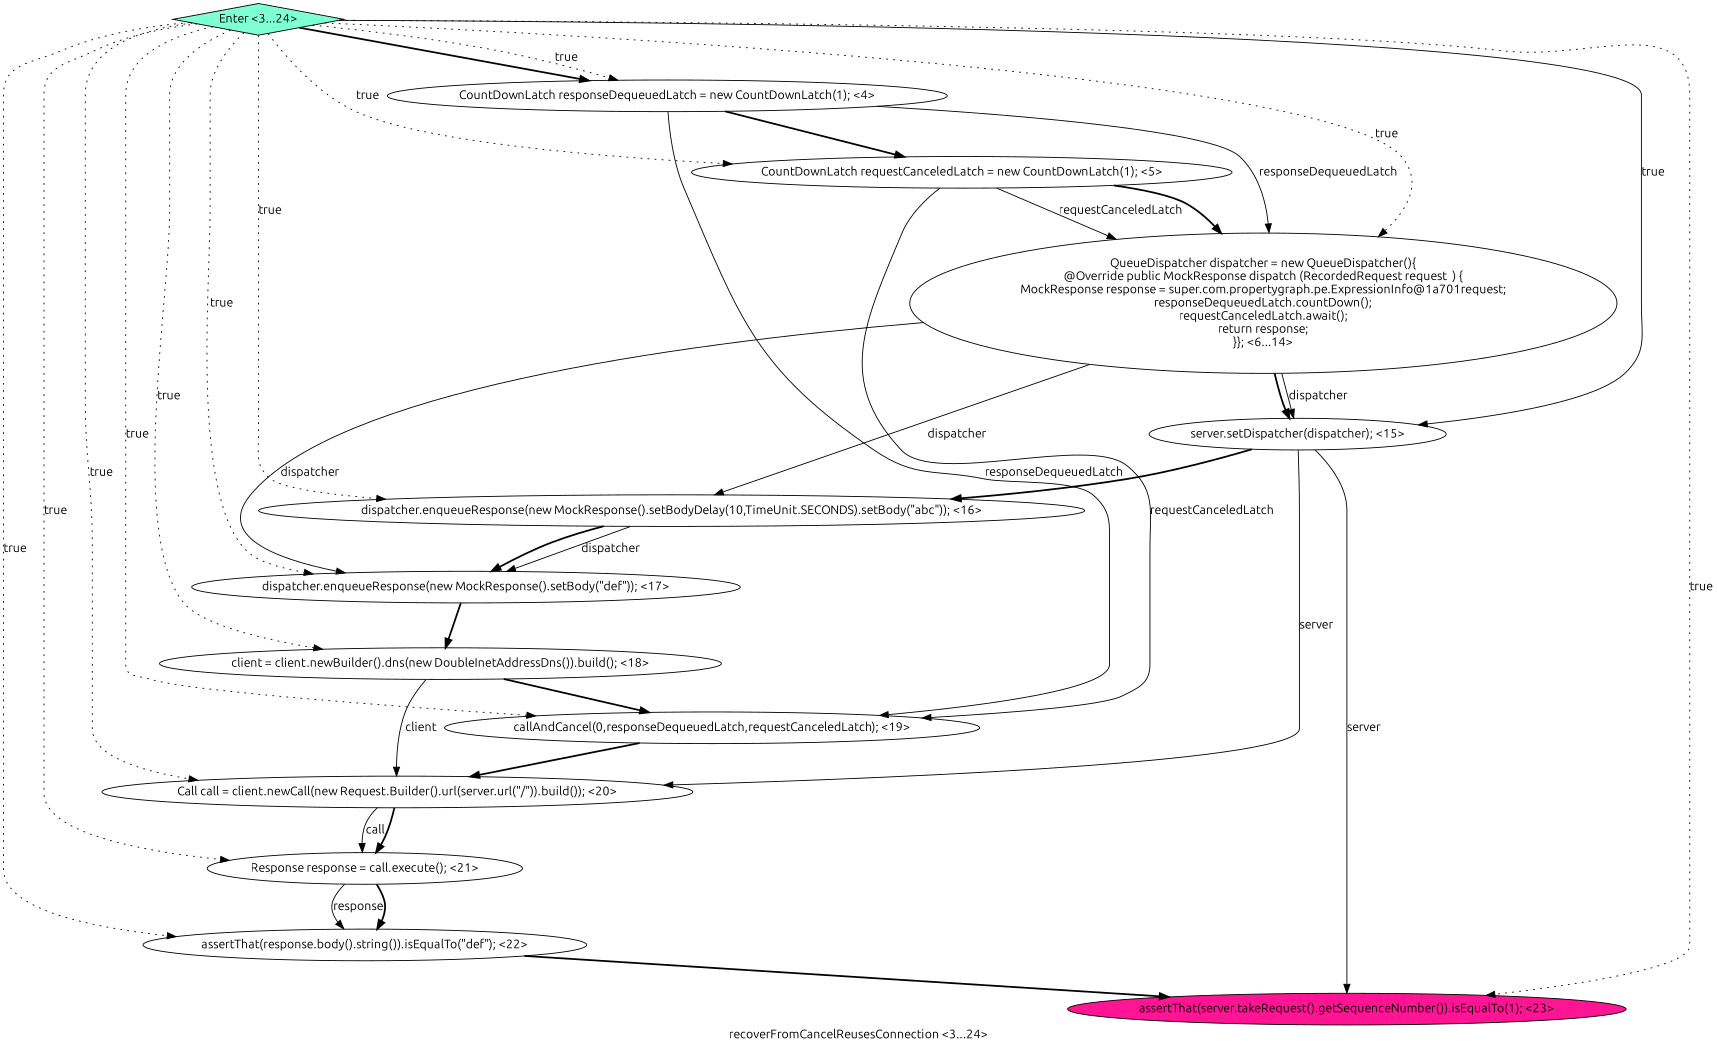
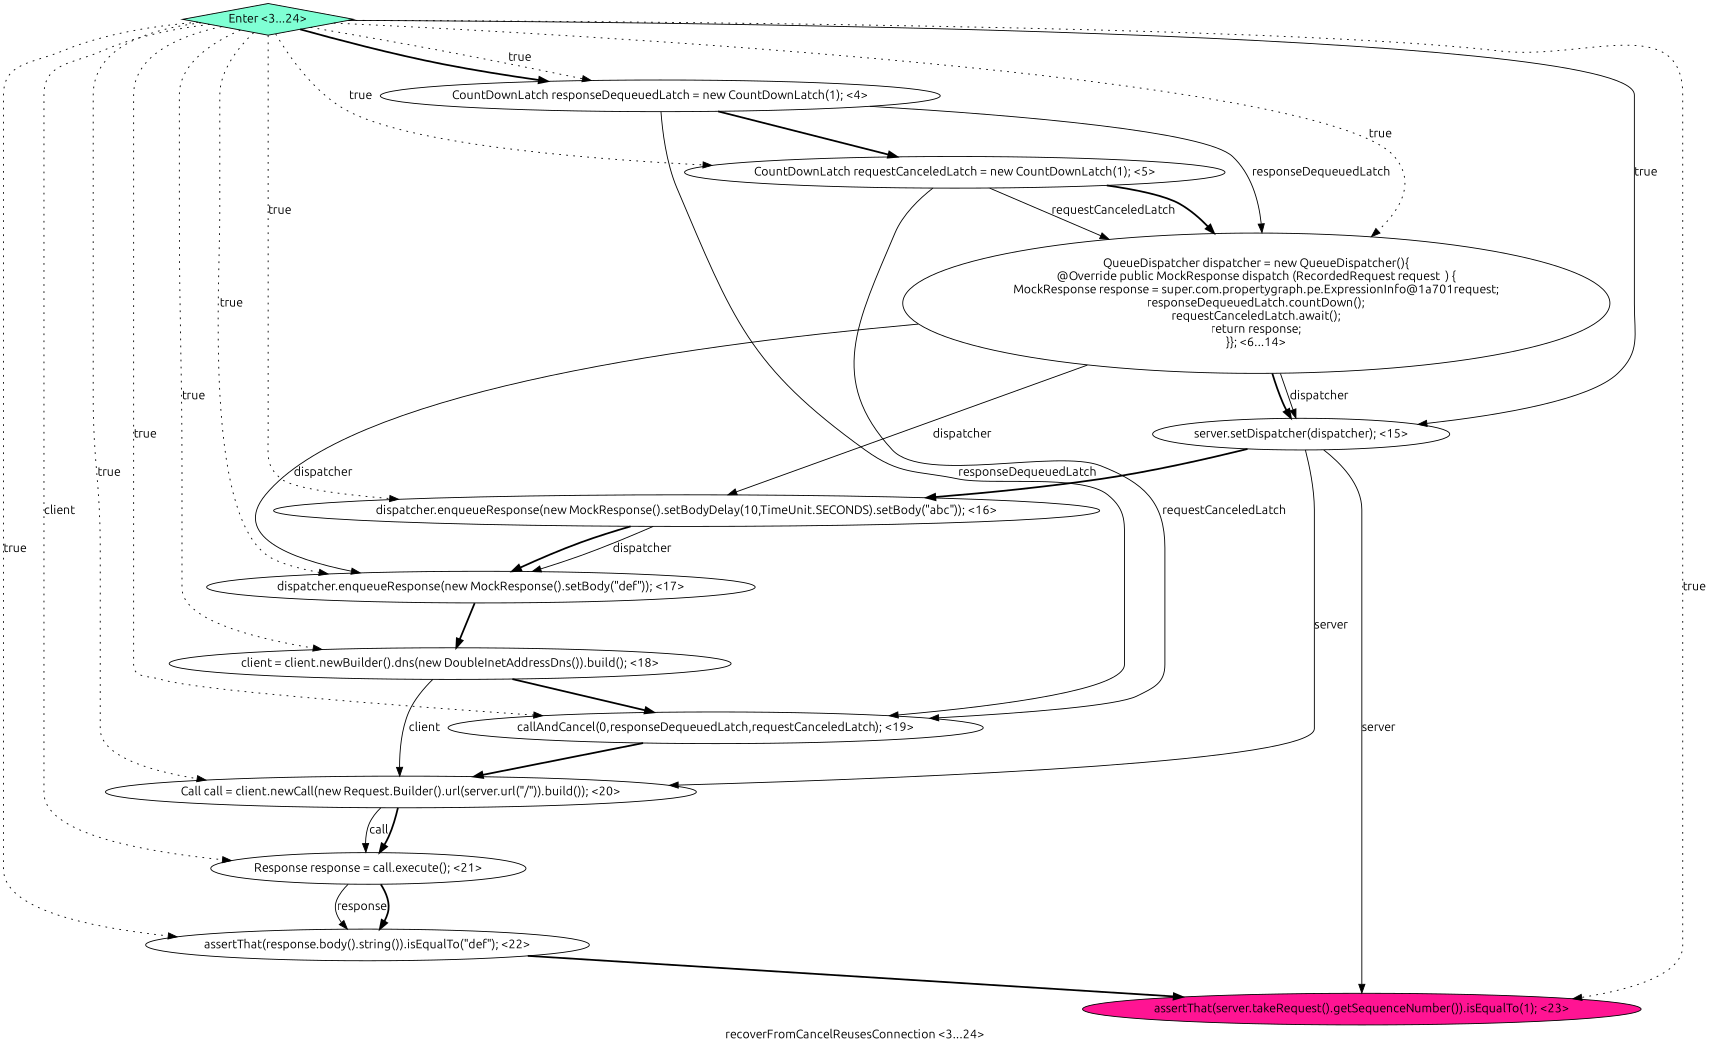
(56, 511) -> (60, 511)
